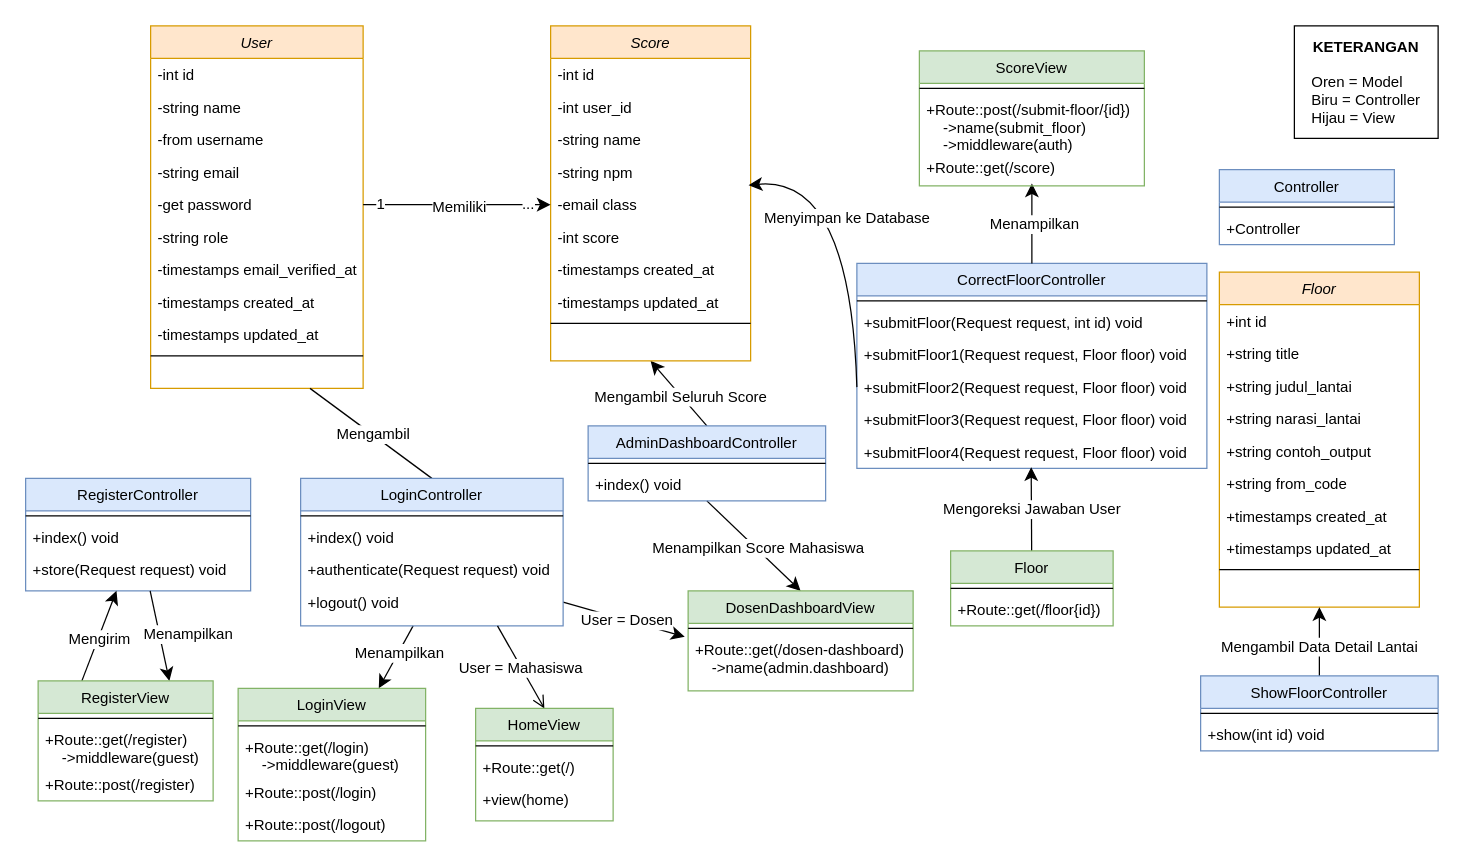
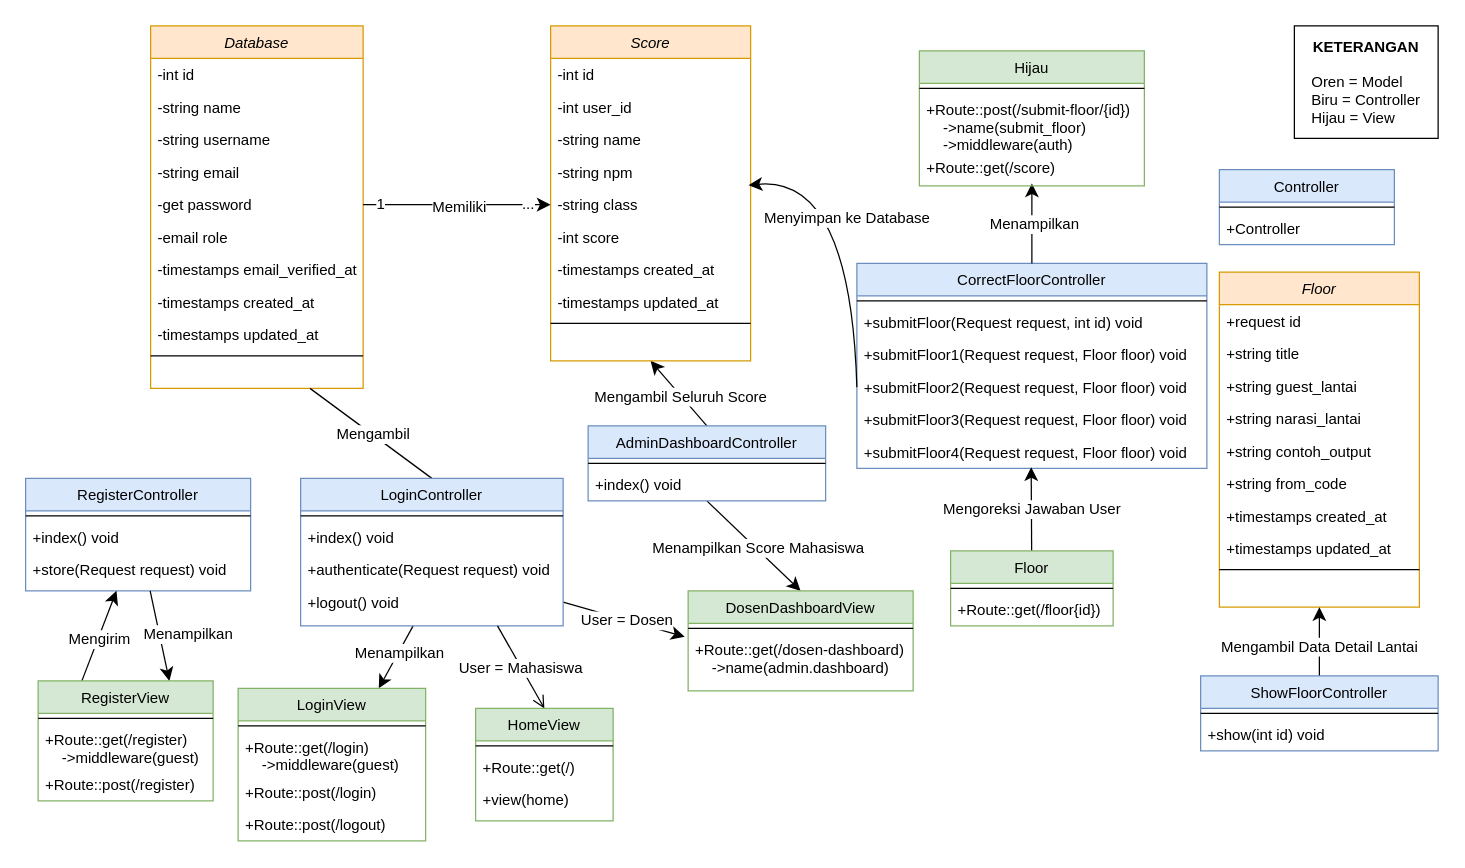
(256, 43) -> (256, 43)
(1031, 68) -> (1031, 68)
(214, 140) -> (221, 140)
(600, 205) -> (606, 205)
(202, 238) -> (196, 238)
(1250, 321) -> (1269, 321)
(1301, 386) -> (1302, 386)
